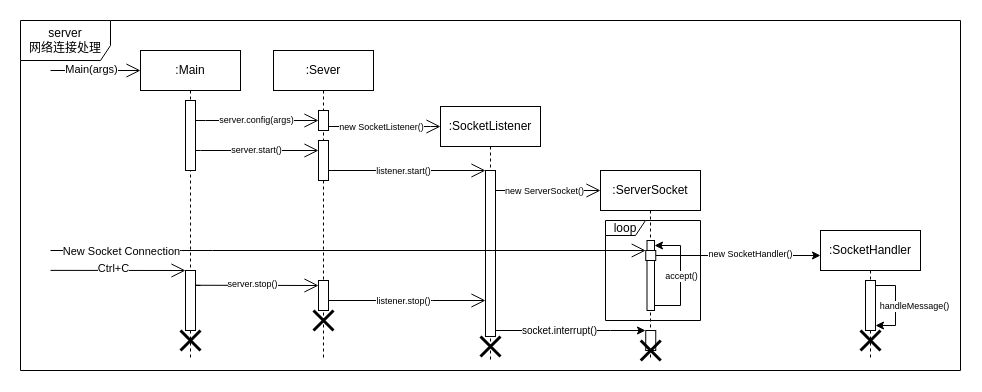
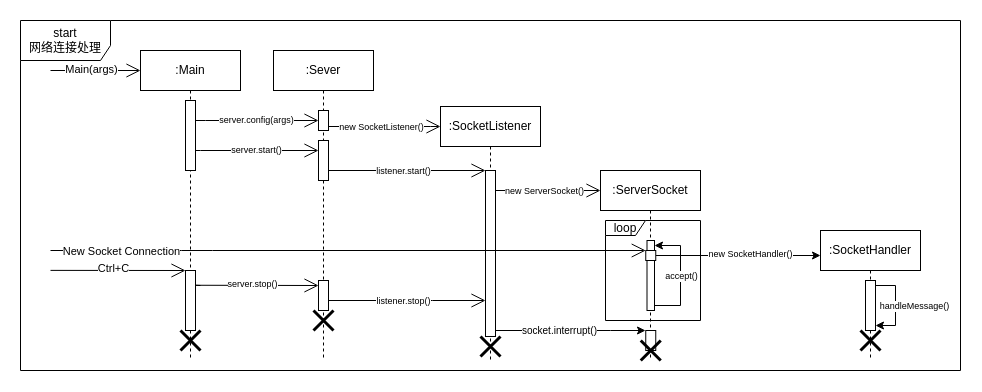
(66, 41) -> (66, 41)
